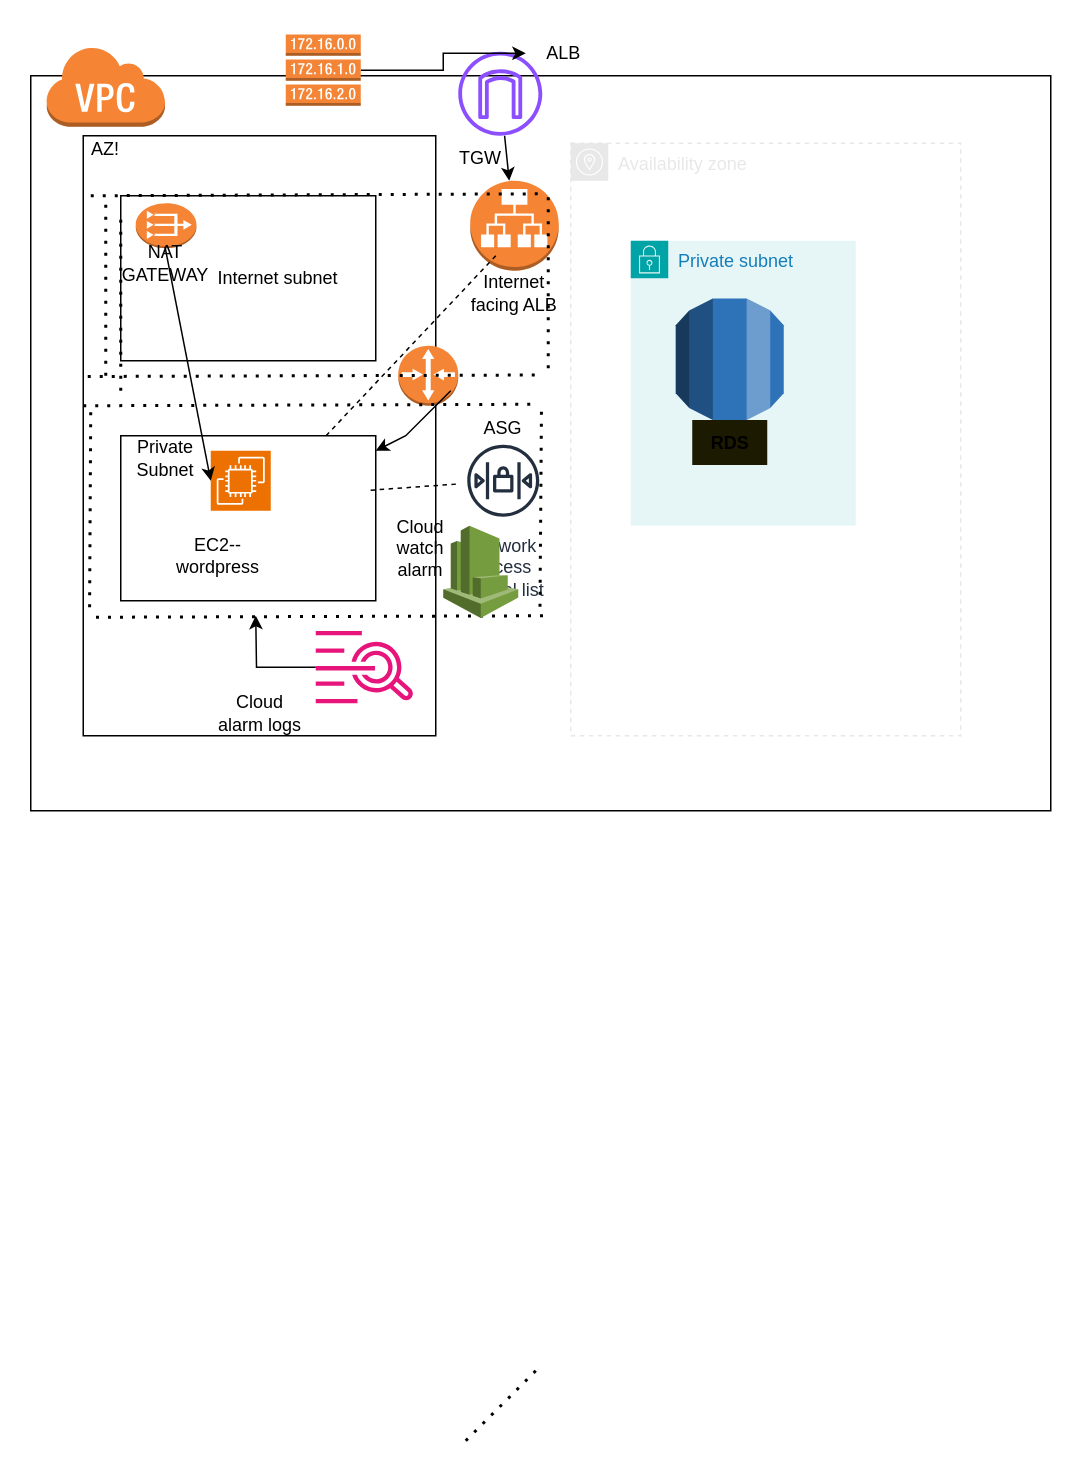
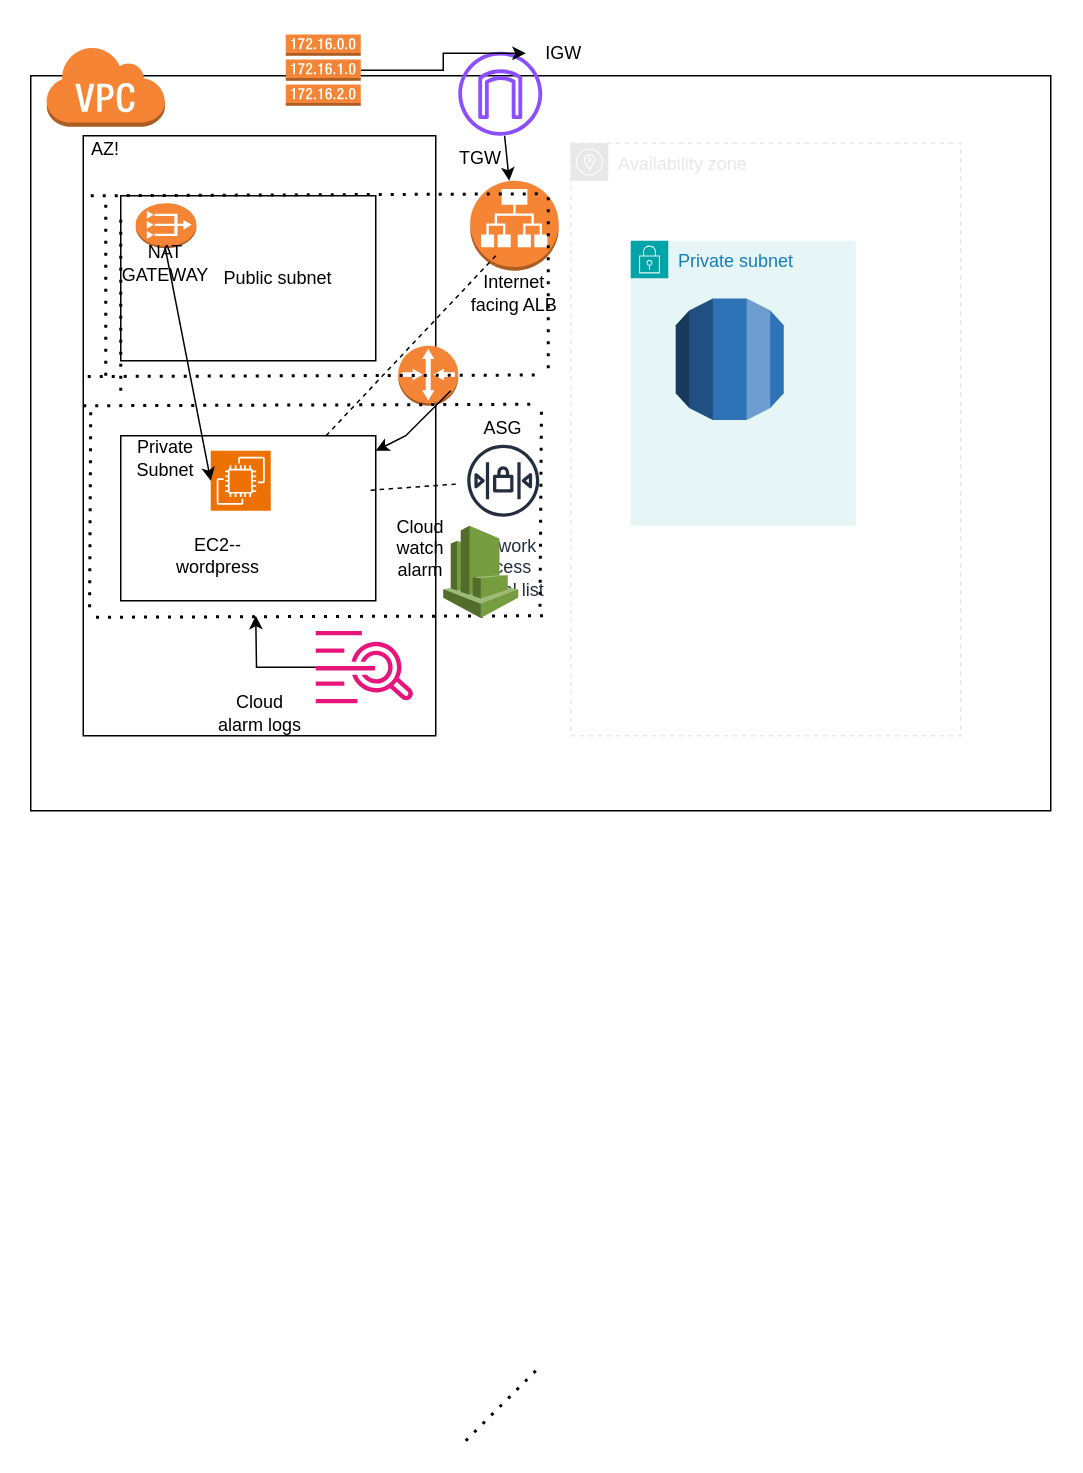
(564, 53) -> (564, 53)
(248, 278) -> (248, 278)
(730, 443) -> none
